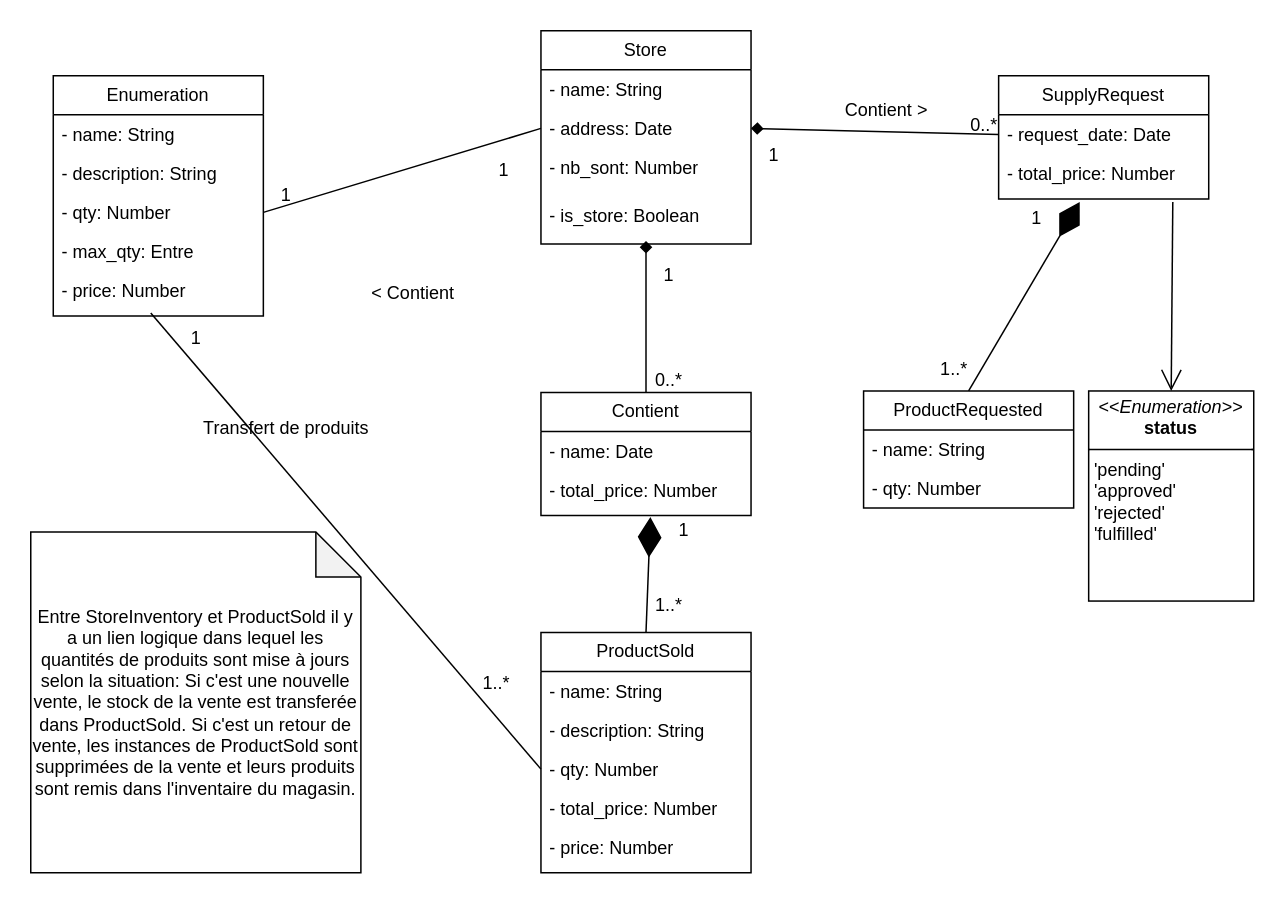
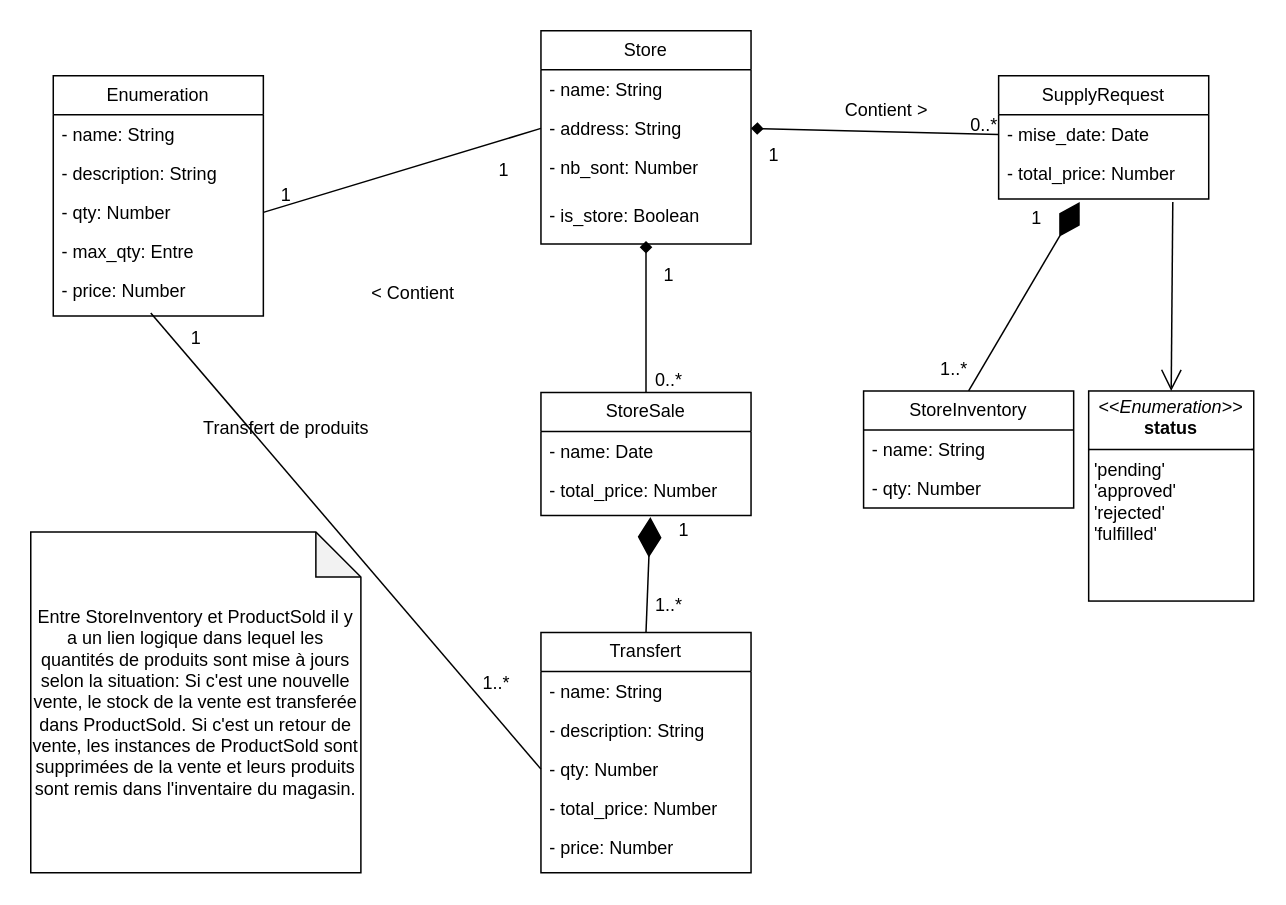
(618, 130) -> (626, 130)
(1101, 136) -> (1084, 136)
(968, 410) -> (968, 410)
(646, 412) -> (646, 412)
(646, 652) -> (646, 652)
